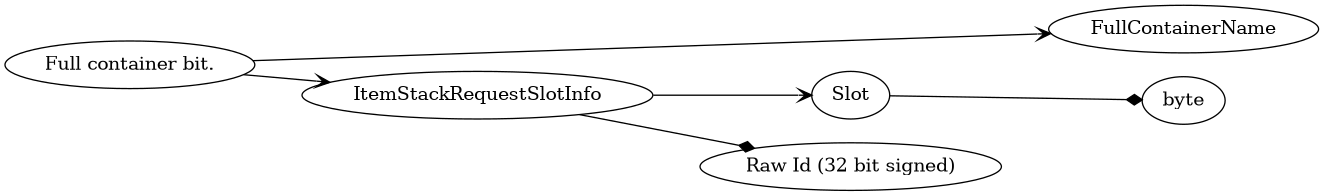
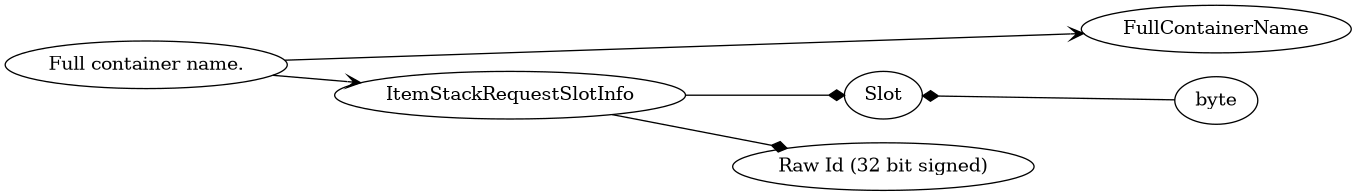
(130, 65) -> (146, 65)
(726, 95) -> (757, 95)
(1008, 98) -> (1057, 98)
